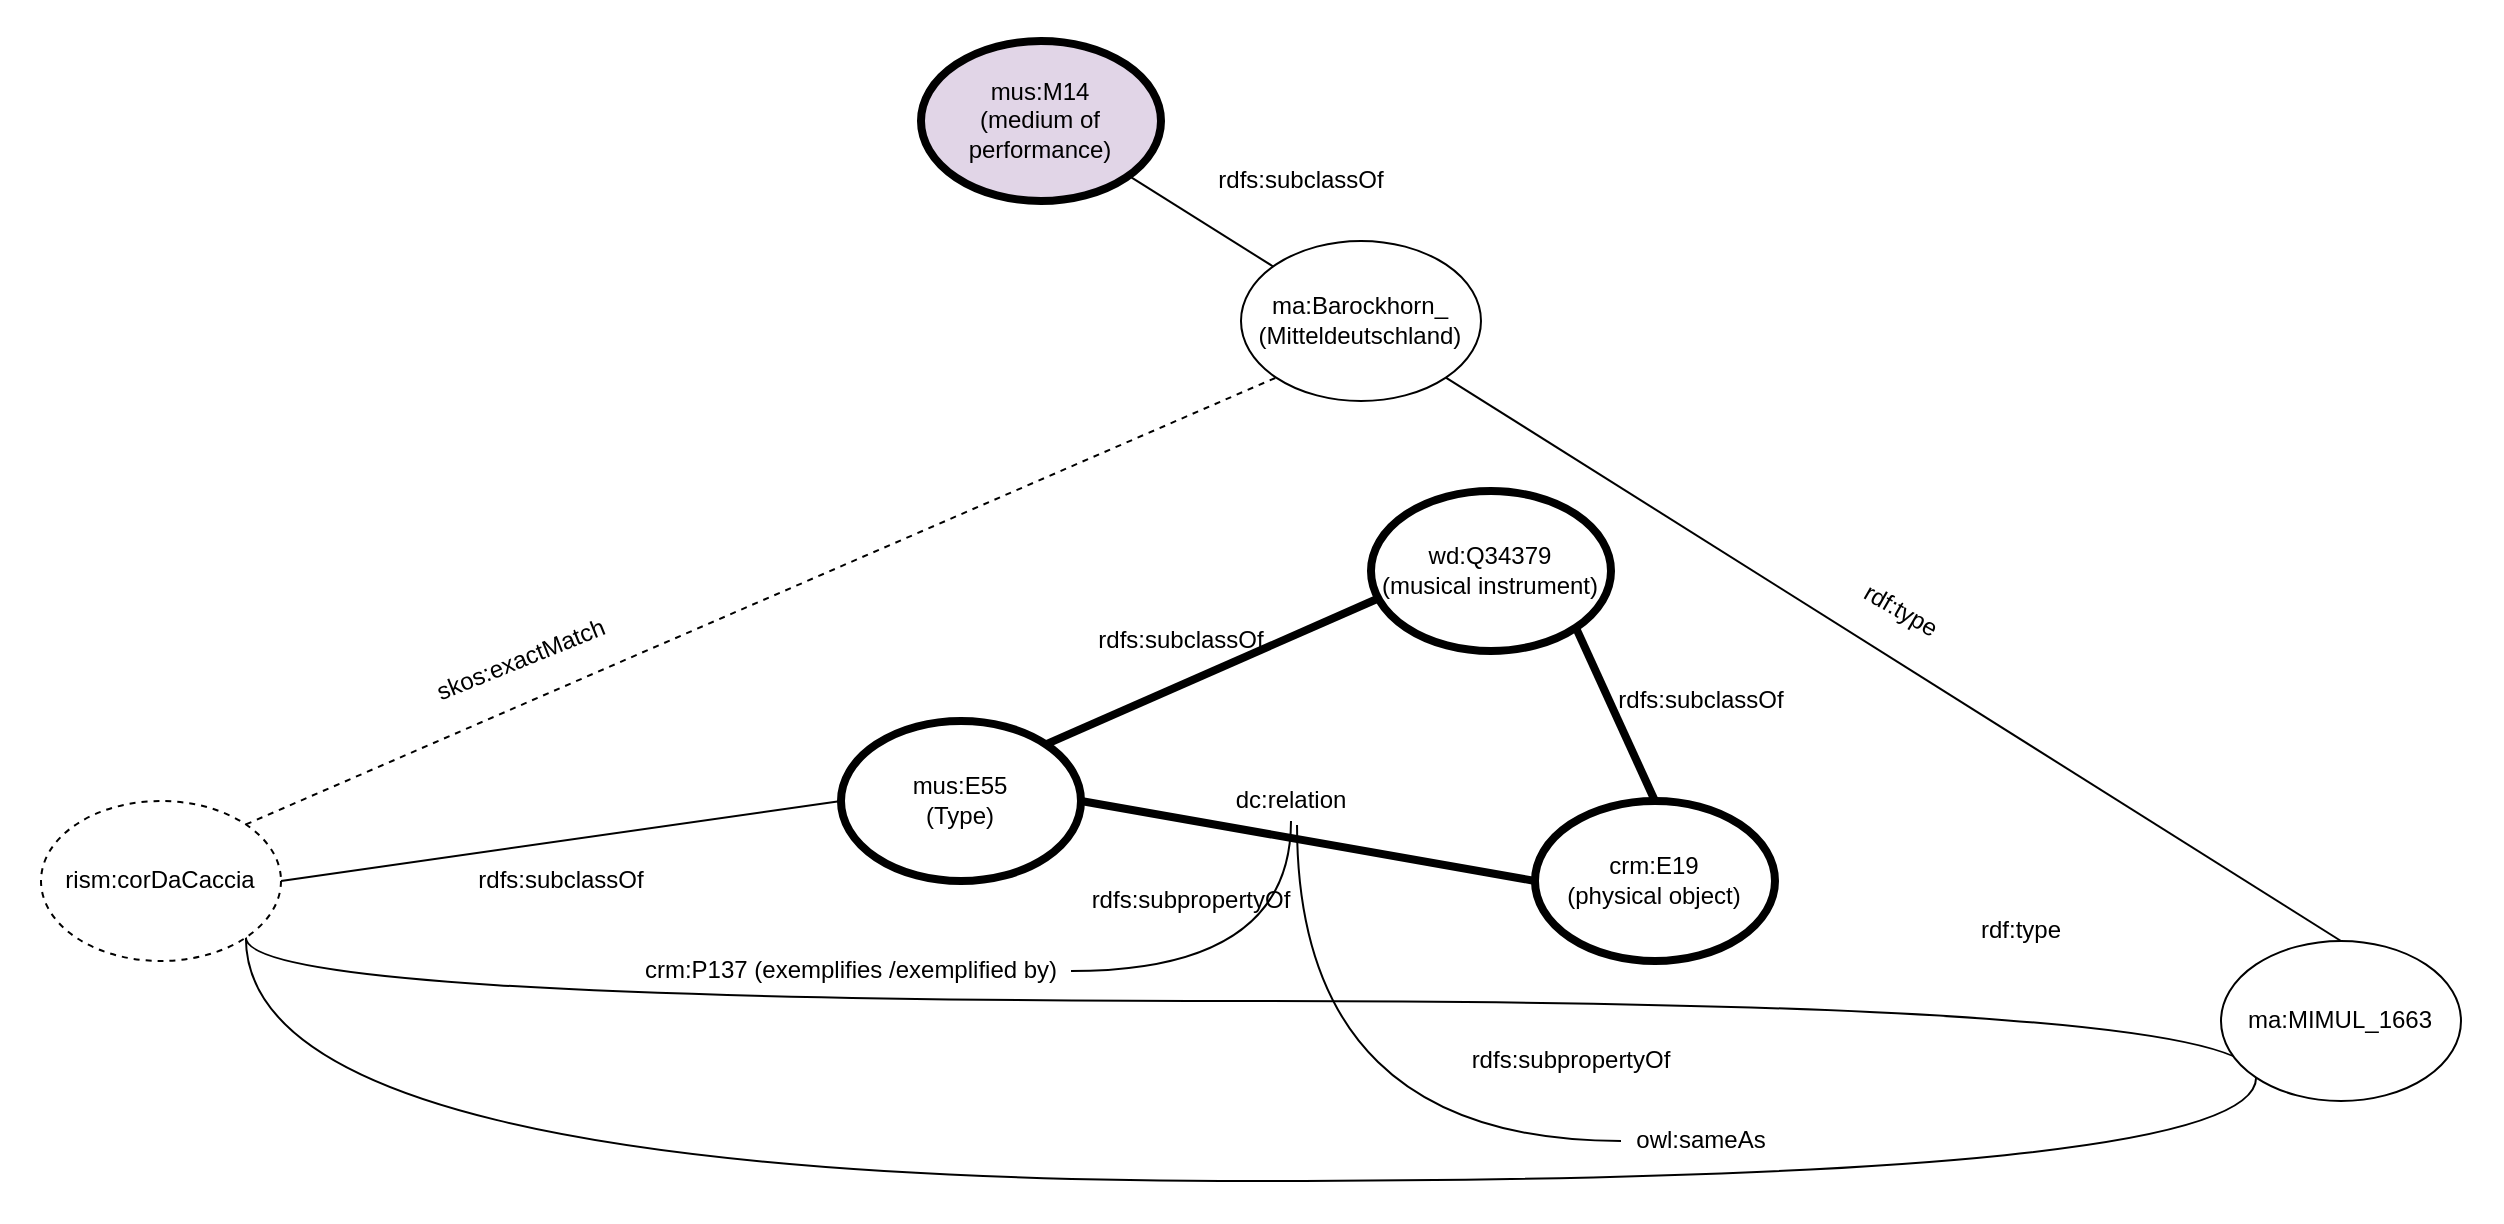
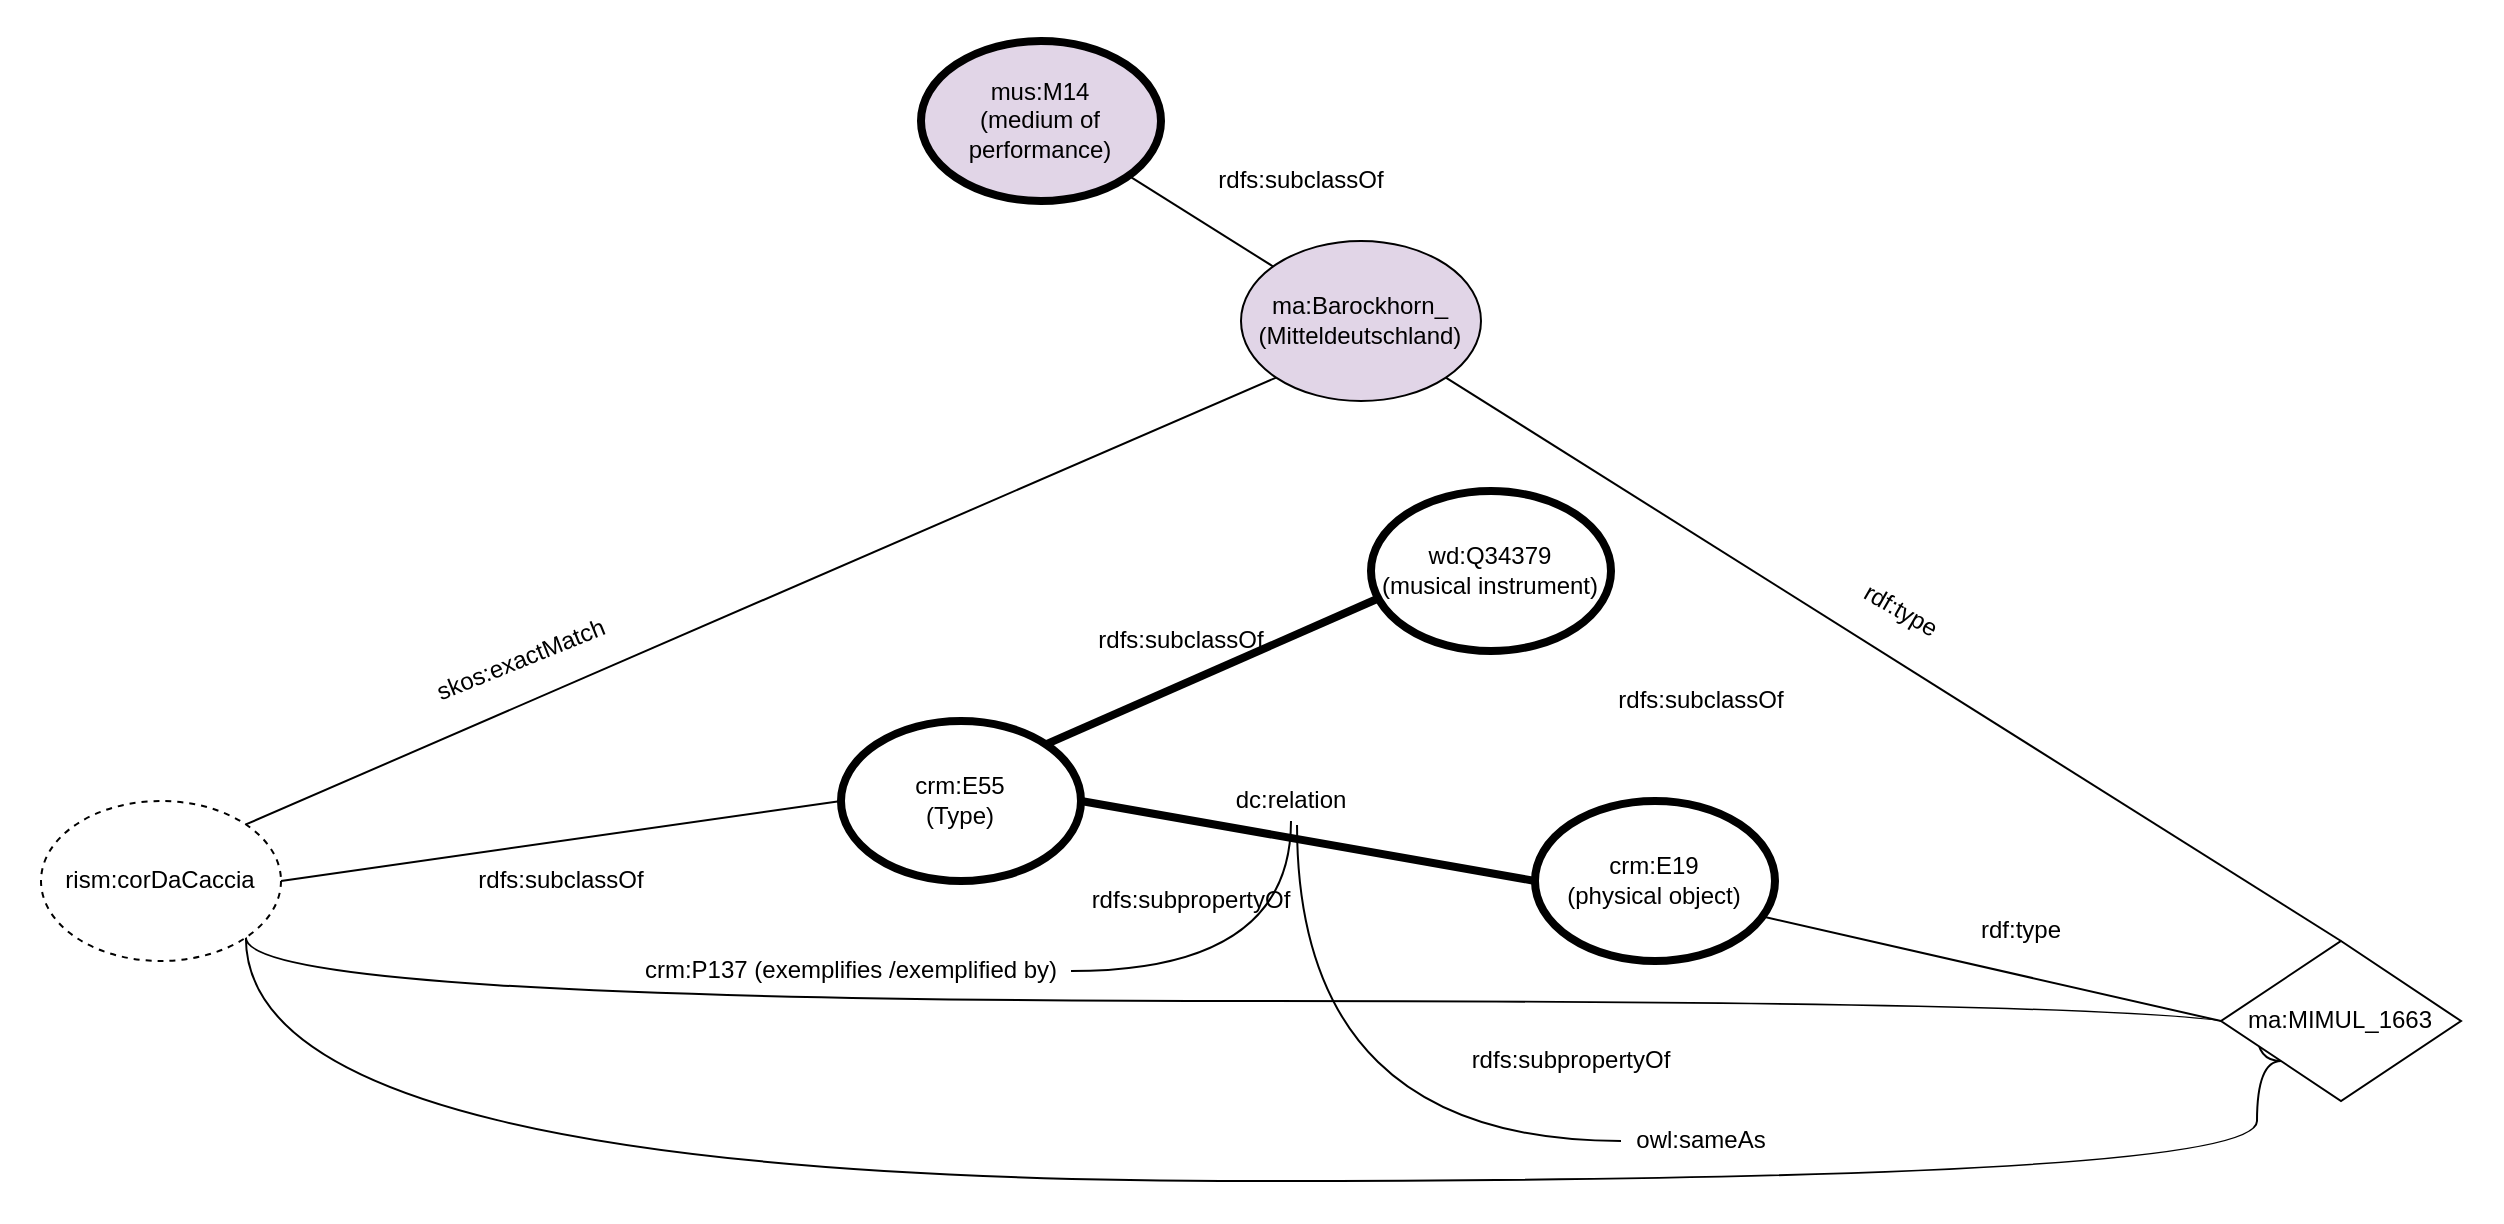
(1361, 321) -> (1361, 321)
(760, 602) -> (760, 602)
(1615, 713) -> none
(961, 801) -> (961, 801)
none -> (1983, 967)
(2341, 1021) -> (2341, 1021)
